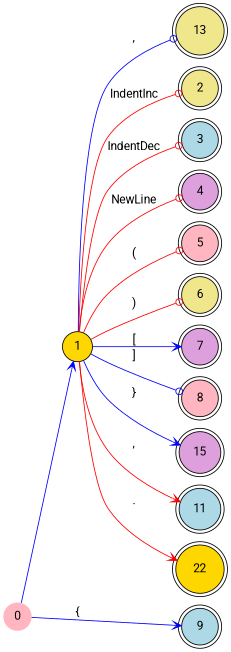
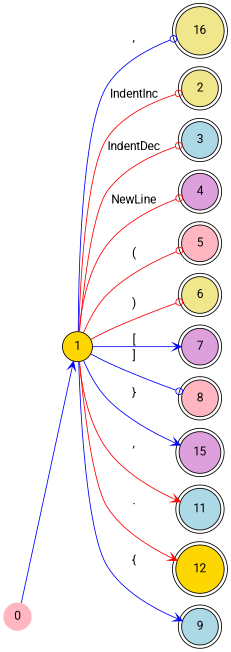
(200, 31) -> (200, 31)
(200, 569) -> (200, 569)
(102, 621) -> (91, 508)
